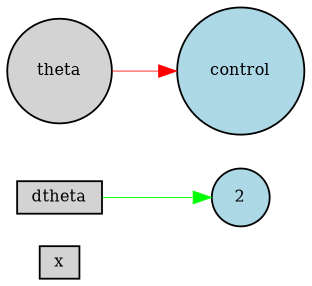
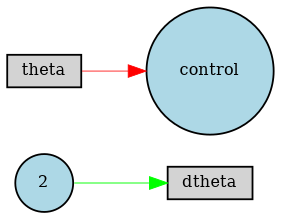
(60, 71) -> (44, 71)
(148, 197) -> (112, 183)
(60, 262) -> none
